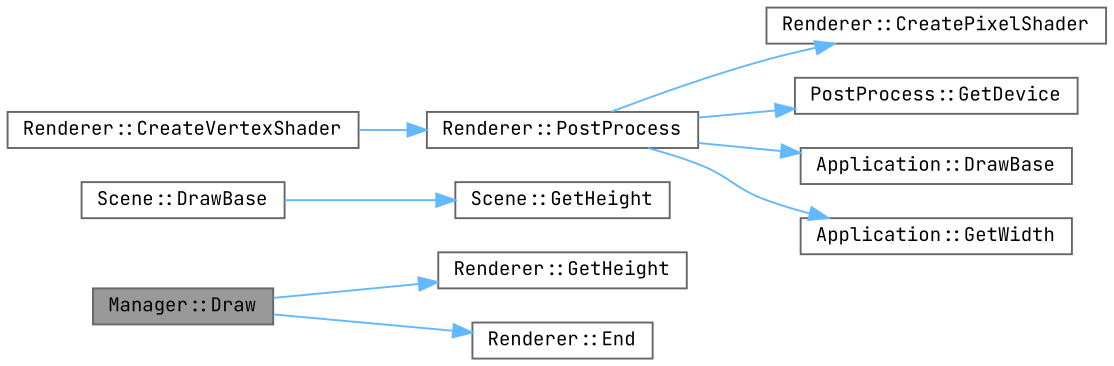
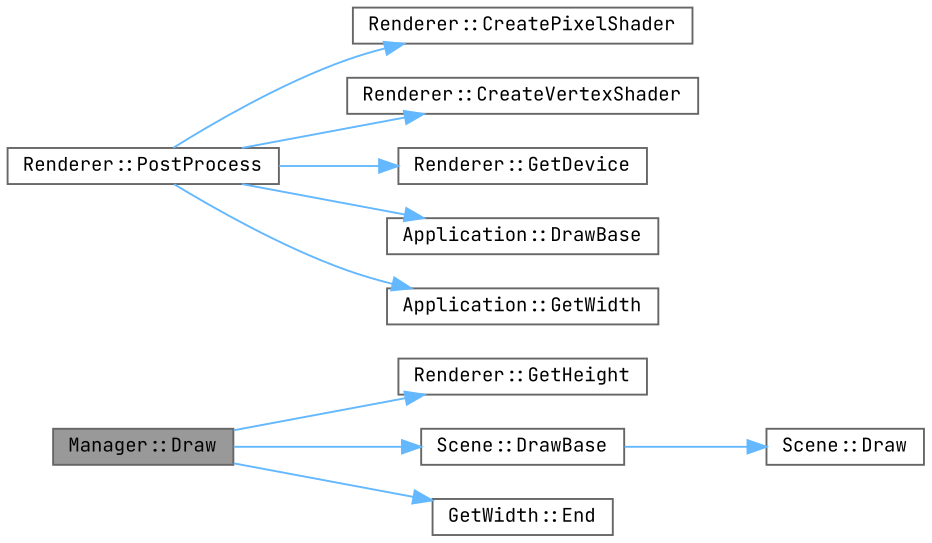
(936, 96) -> (523, 166)
(383, 130) -> (323, 133)
(563, 200) -> (845, 447)
(563, 341) -> (523, 517)
none -> (318, 447)
